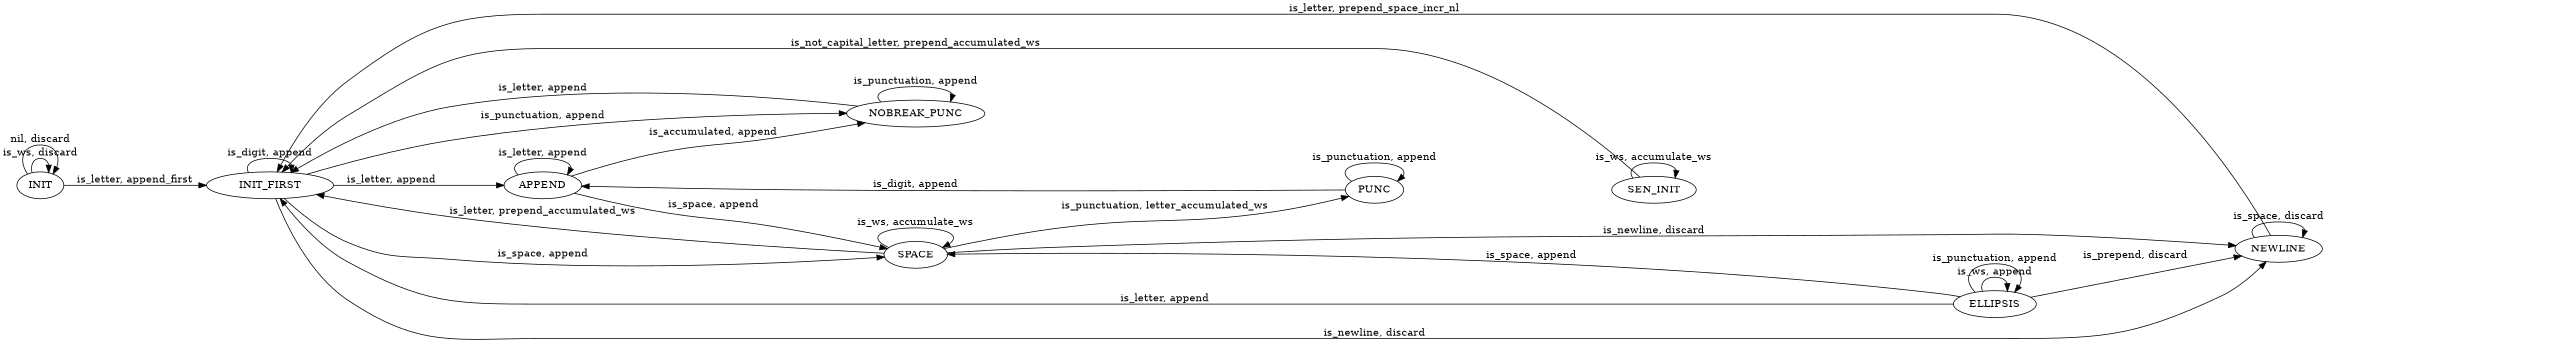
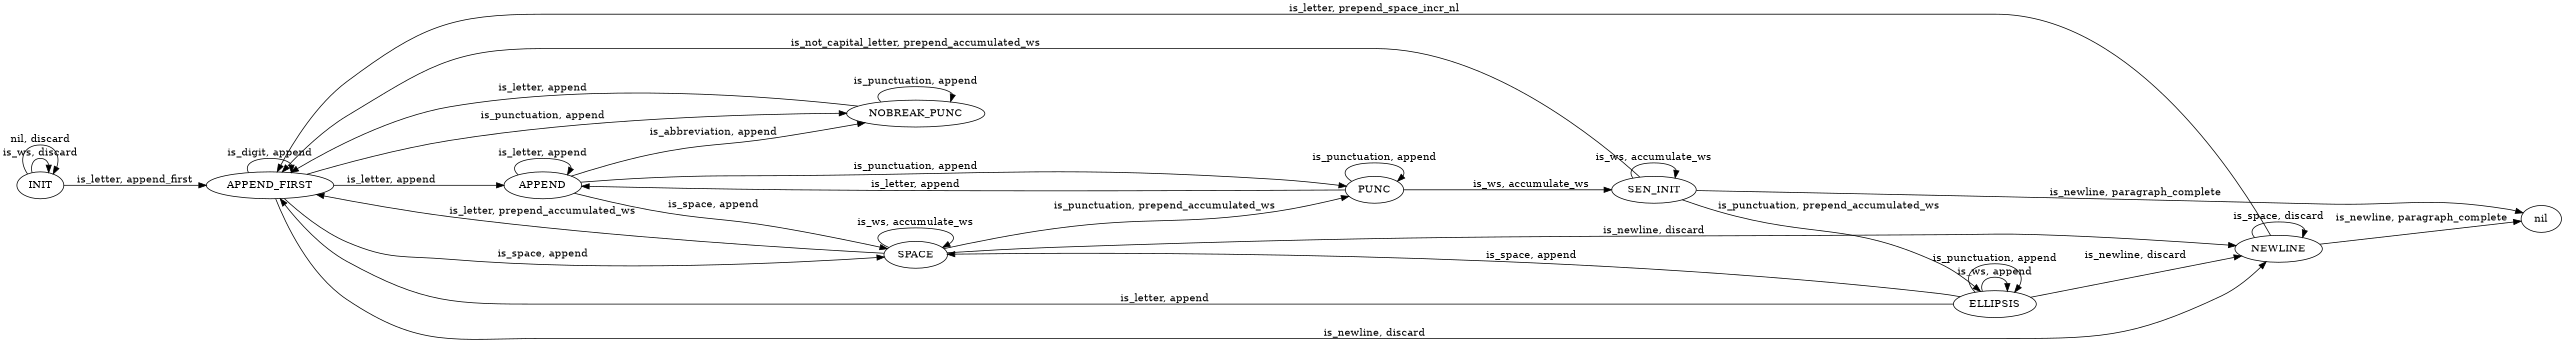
(714, 132) -> (714, 132)
none -> (960, 173)
(916, 184) -> (916, 184)
(270, 185) -> (270, 185)
none -> (1504, 190)
(1165, 206) -> (1165, 206)
none -> (2541, 219)
none -> (1817, 230)
(2136, 255) -> (2136, 255)
